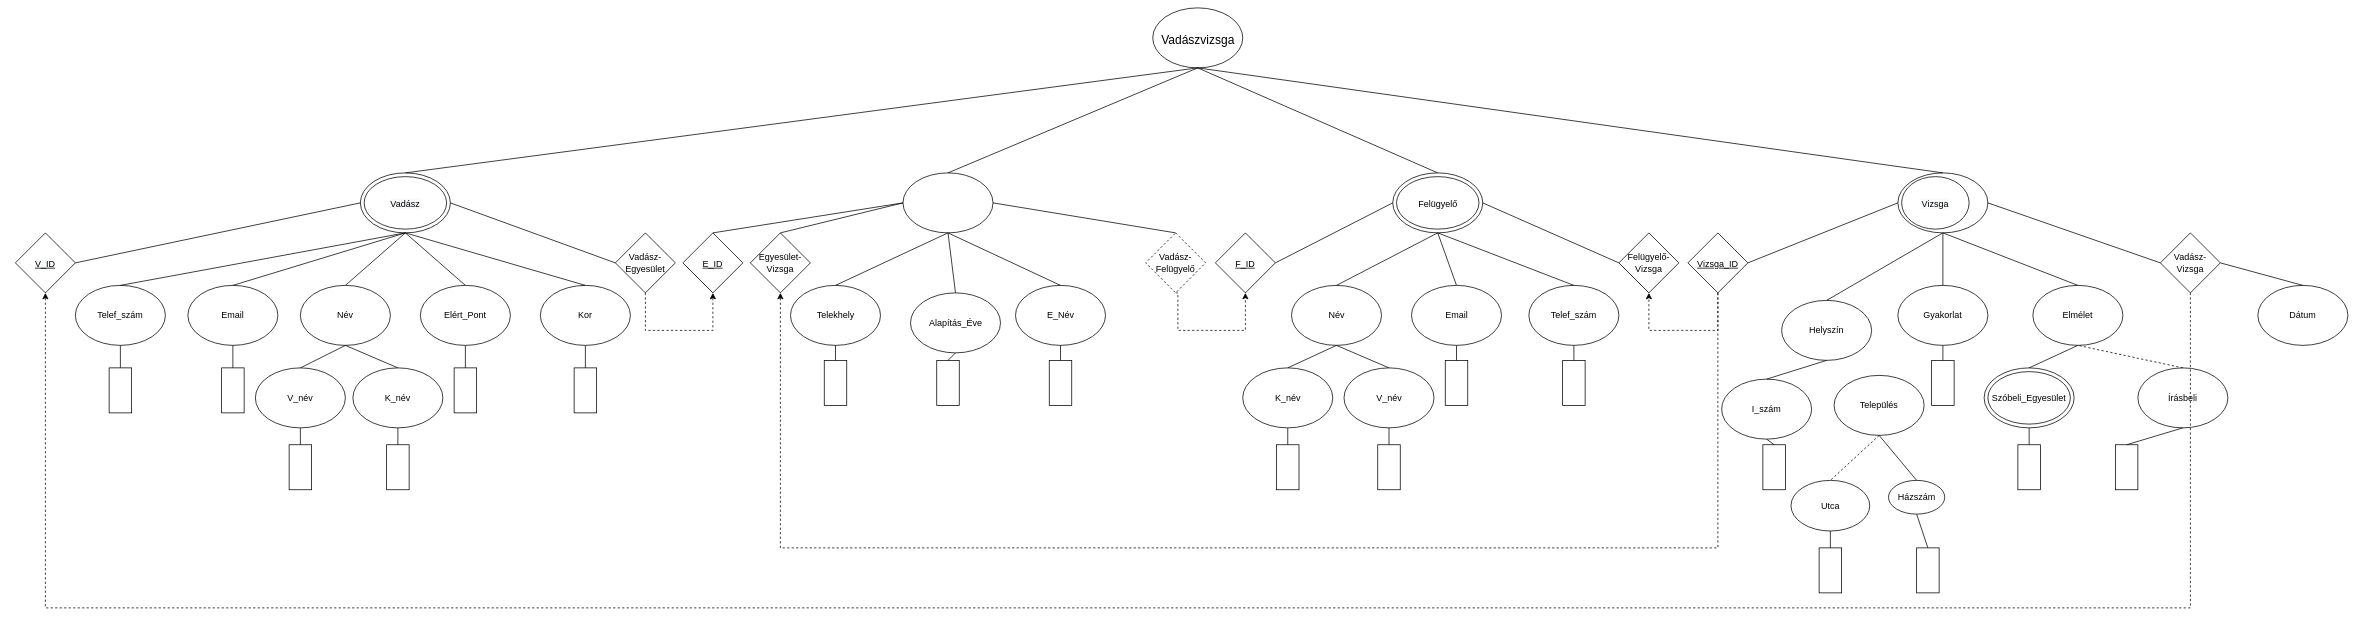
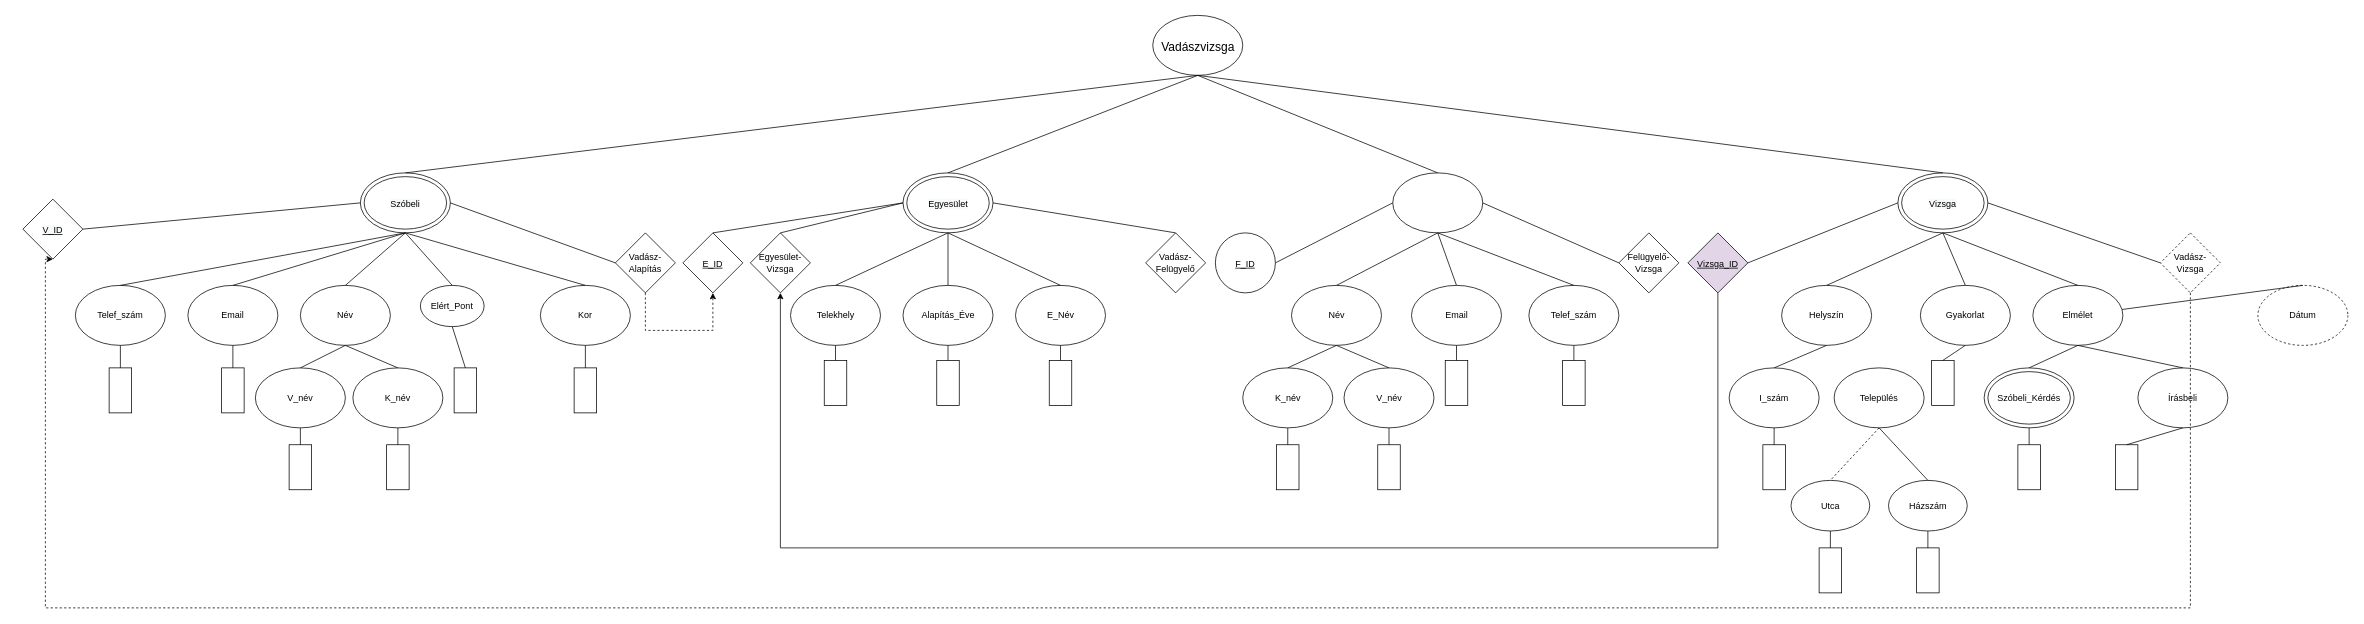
(1198, 38) -> (1198, 45)
(405, 203) -> (405, 203)
none -> (948, 203)
(1438, 203) -> none
(1935, 203) -> (1943, 203)
(45, 263) -> (53, 229)
(645, 263) -> (645, 263)
(1176, 263) -> (1176, 263)
(1245, 263) -> (1245, 263)
(1718, 263) -> (1718, 263)
(2190, 263) -> (2190, 263)
(2262, 274) -> (2212, 297)
(465, 315) -> (452, 306)
(1943, 315) -> (1965, 315)
(2303, 315) -> (2303, 315)
(956, 323) -> (948, 315)
(1226, 330) -> none
(1681, 330) -> none
(1827, 330) -> (1827, 315)
(2129, 356) -> (2129, 356)
(2029, 398) -> (2029, 398)
(1879, 405) -> (1879, 398)
(1767, 409) -> (1774, 398)
(1917, 497) -> (1928, 506)
(1233, 548) -> (1233, 548)
